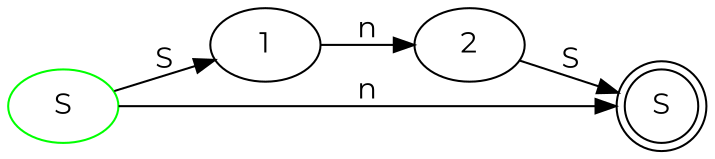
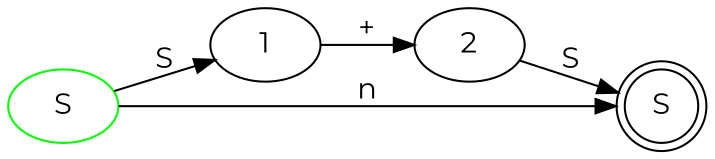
(368, 30) -> (368, 30)
